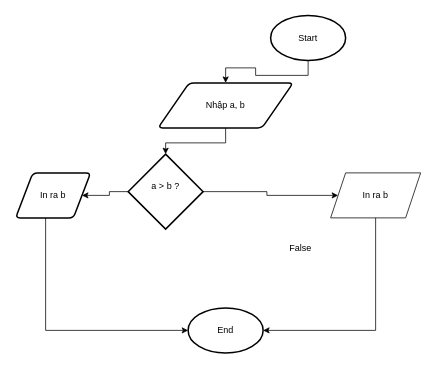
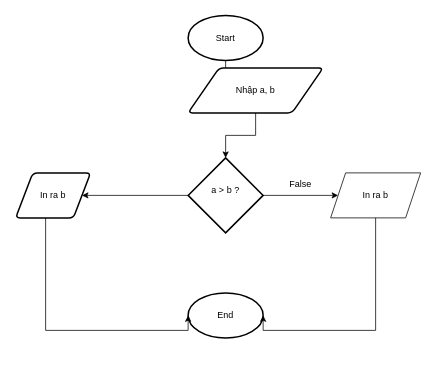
(308, 38) -> (225, 38)
(225, 105) -> (255, 90)
(165, 192) -> (225, 195)
(300, 248) -> (300, 184)
(225, 330) -> (225, 315)
